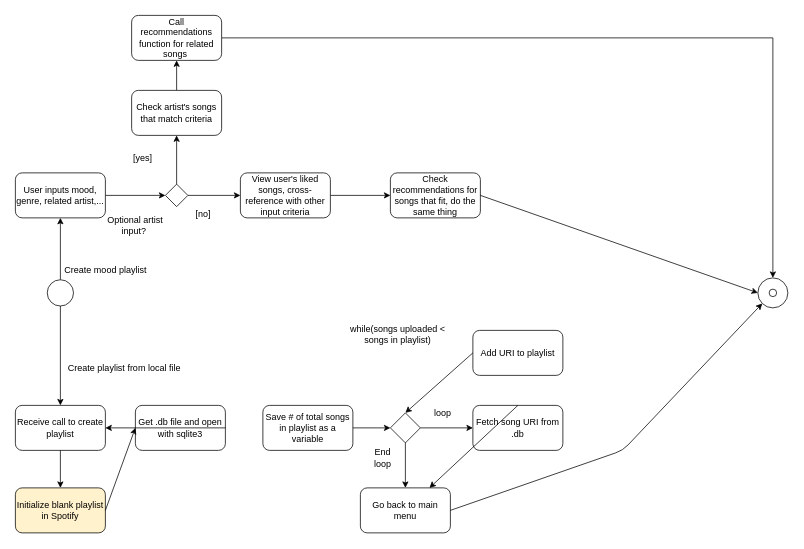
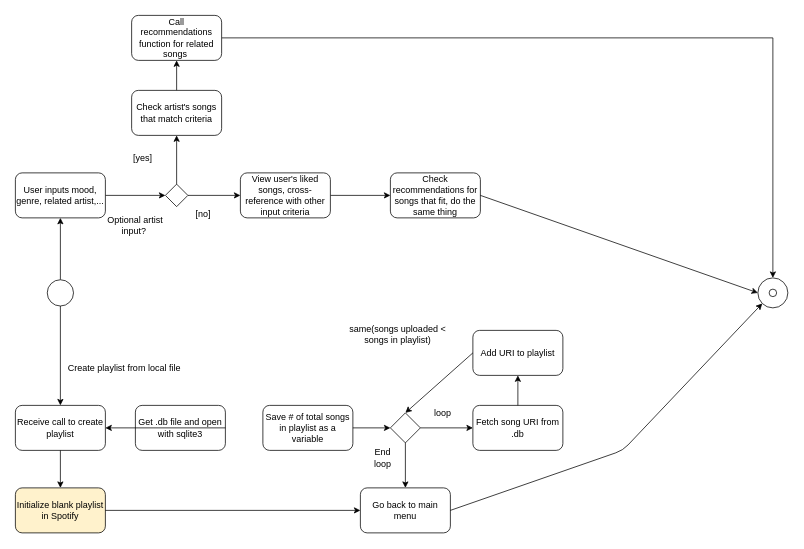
(105, 270) -> none
(398, 334) -> (398, 334)
(474, 446) -> (518, 382)
(119, 472) -> (230, 510)
